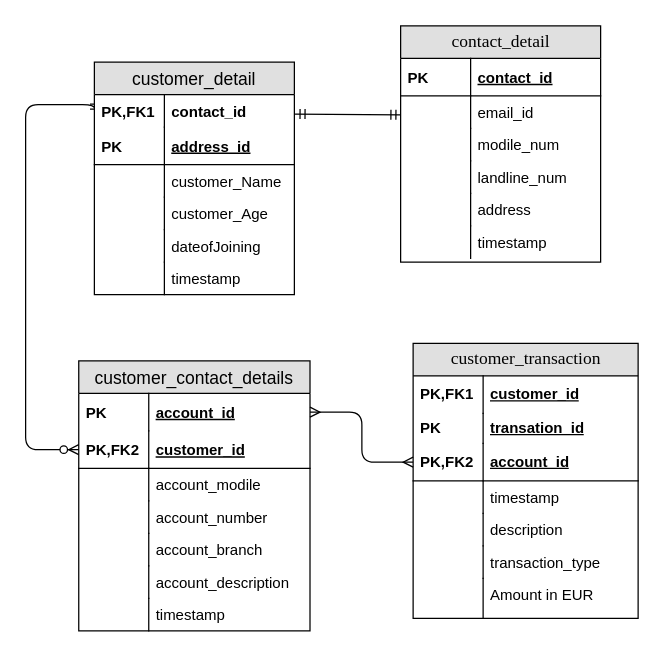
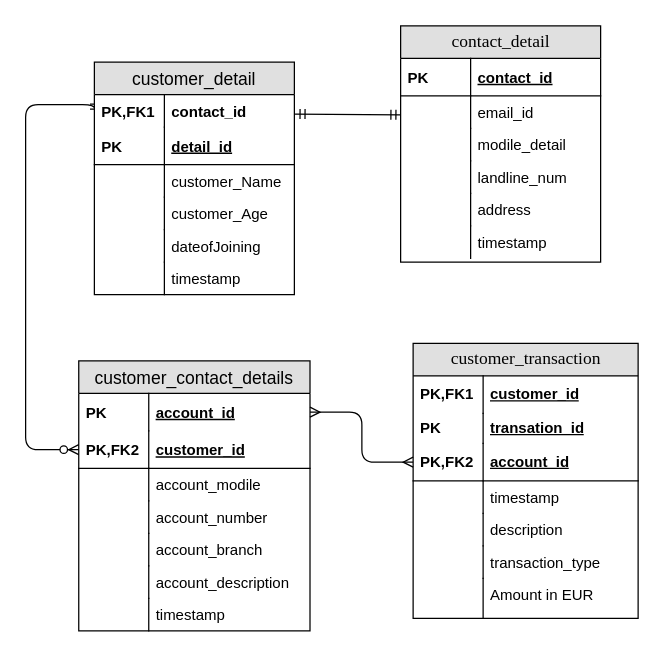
(211, 146) -> (203, 146)
(516, 146) -> (525, 146)
